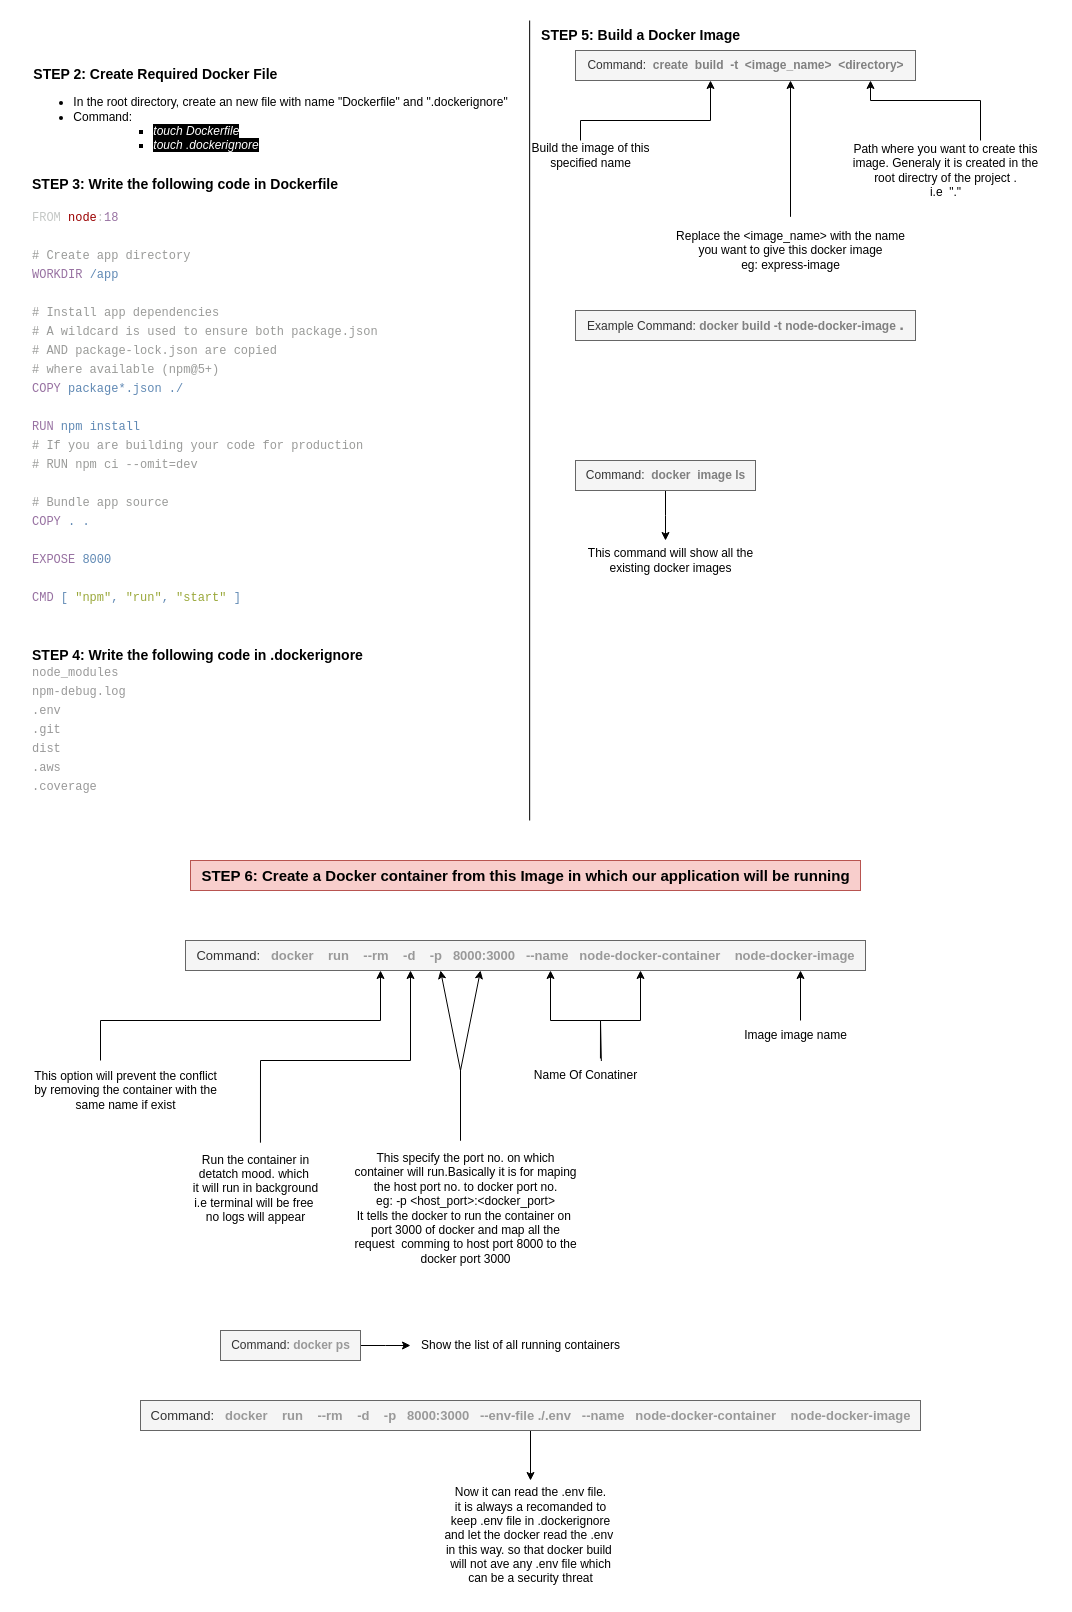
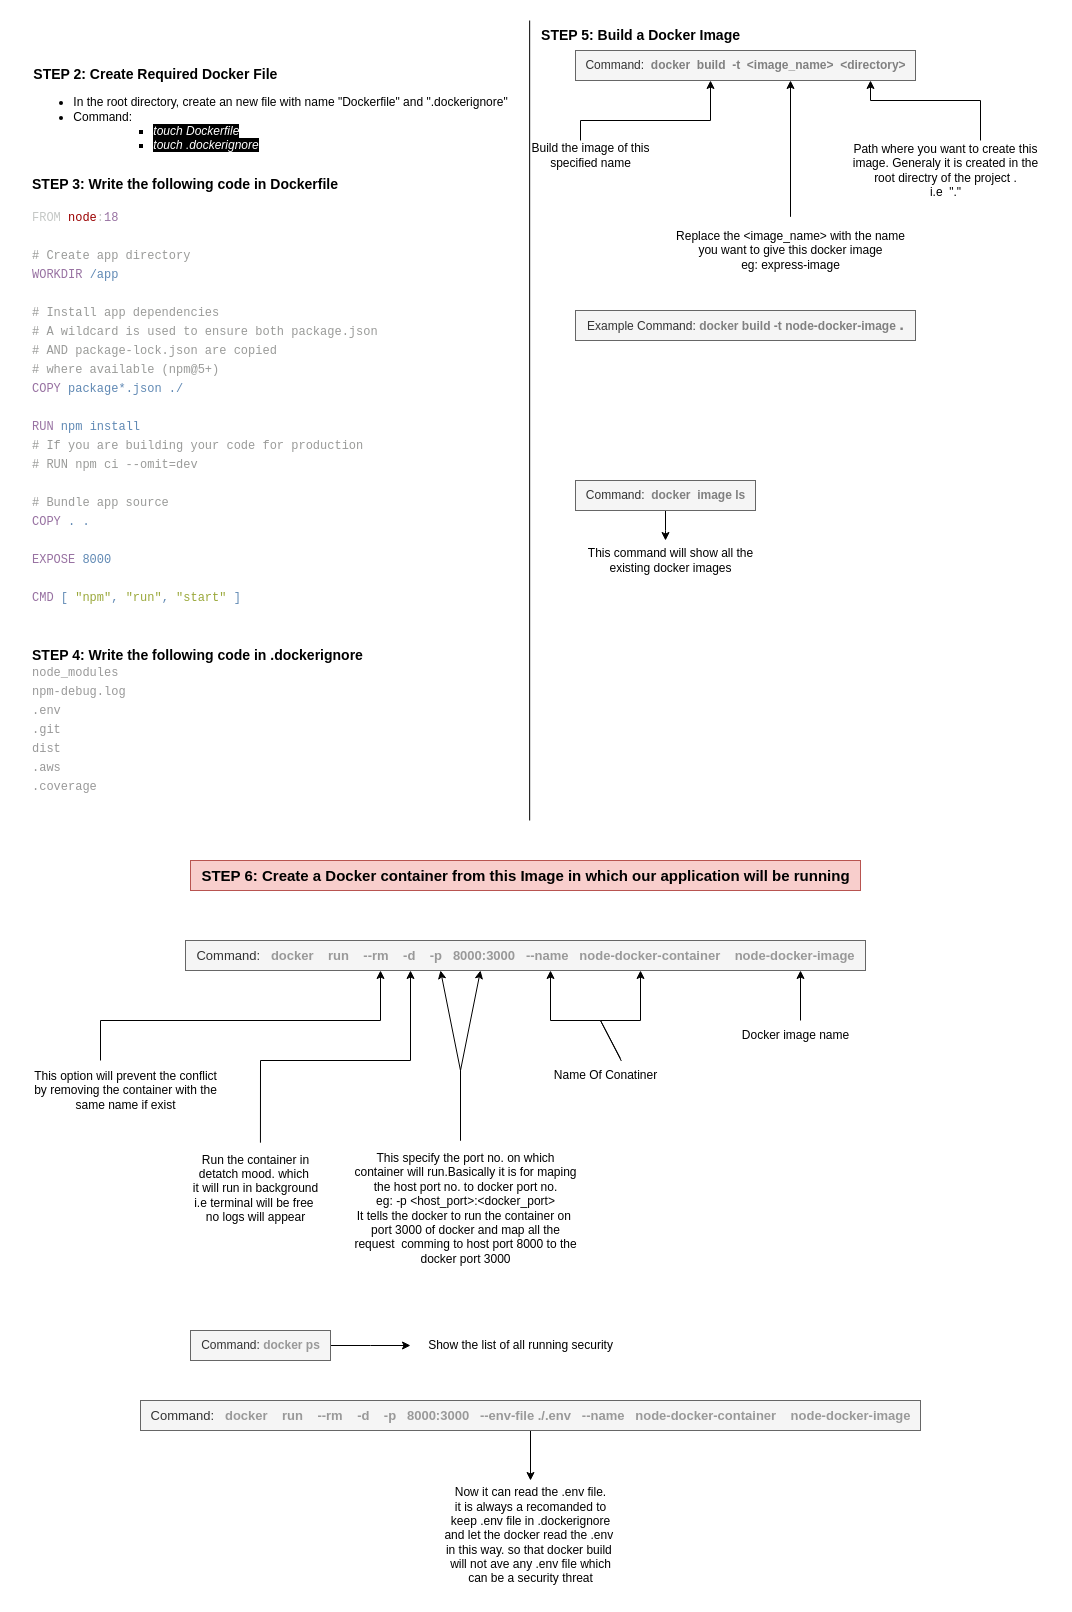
(746, 66) -> (746, 66)
(666, 476) -> (666, 496)
(796, 1036) -> (796, 1036)
(586, 1076) -> (606, 1076)
(291, 1346) -> (261, 1346)
(521, 1346) -> (521, 1346)
